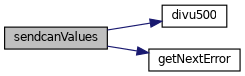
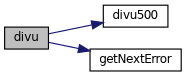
(56, 38) -> (27, 38)
